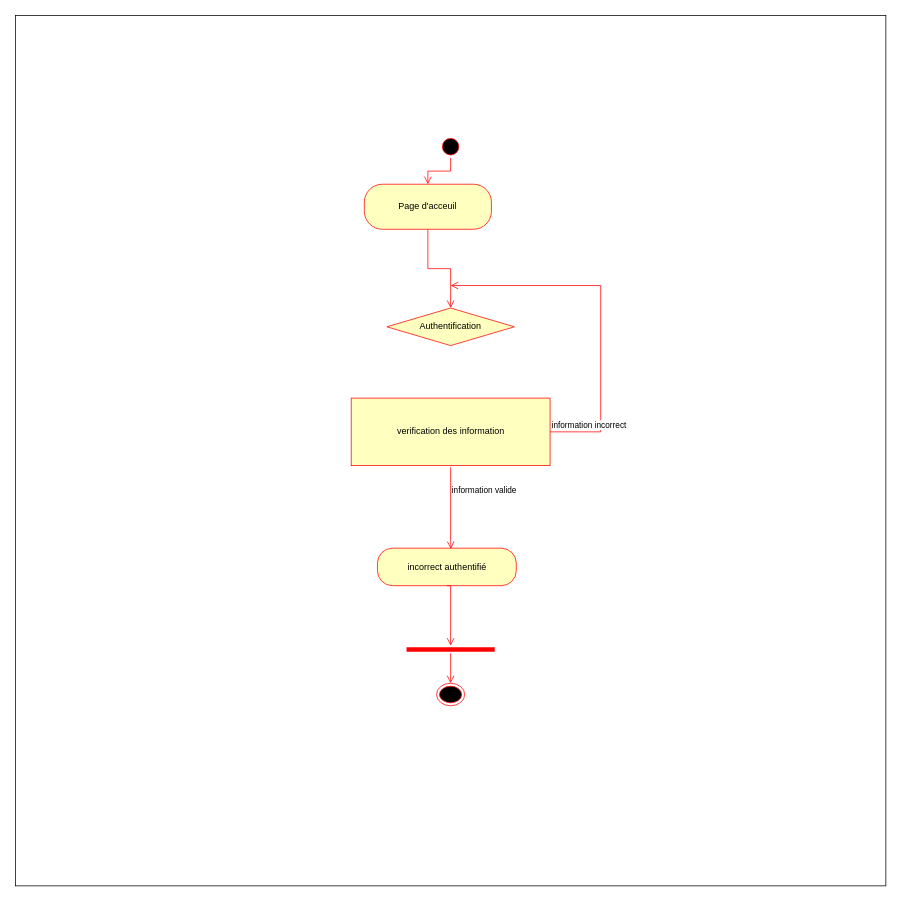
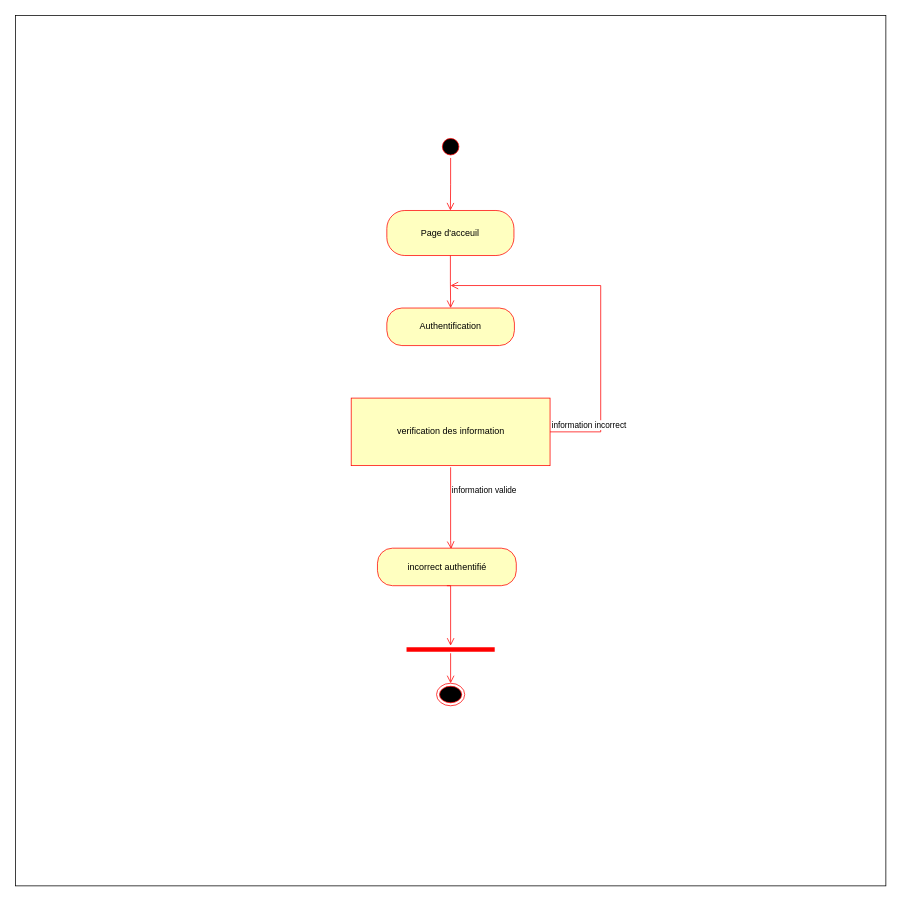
(428, 207) -> (450, 233)
(450, 327) -> (450, 327)
